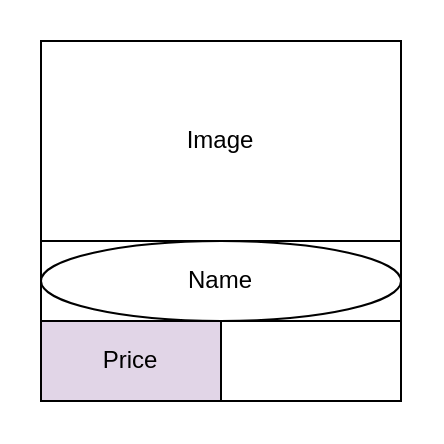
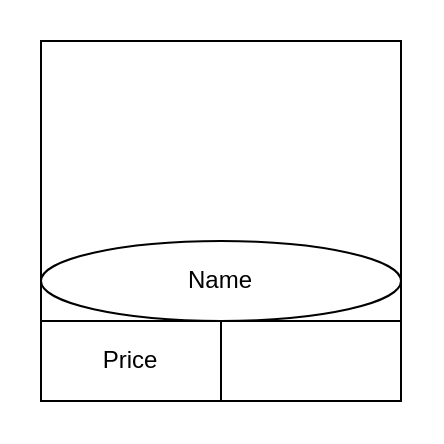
(221, 141) -> none
(131, 361) -> (131, 361)
